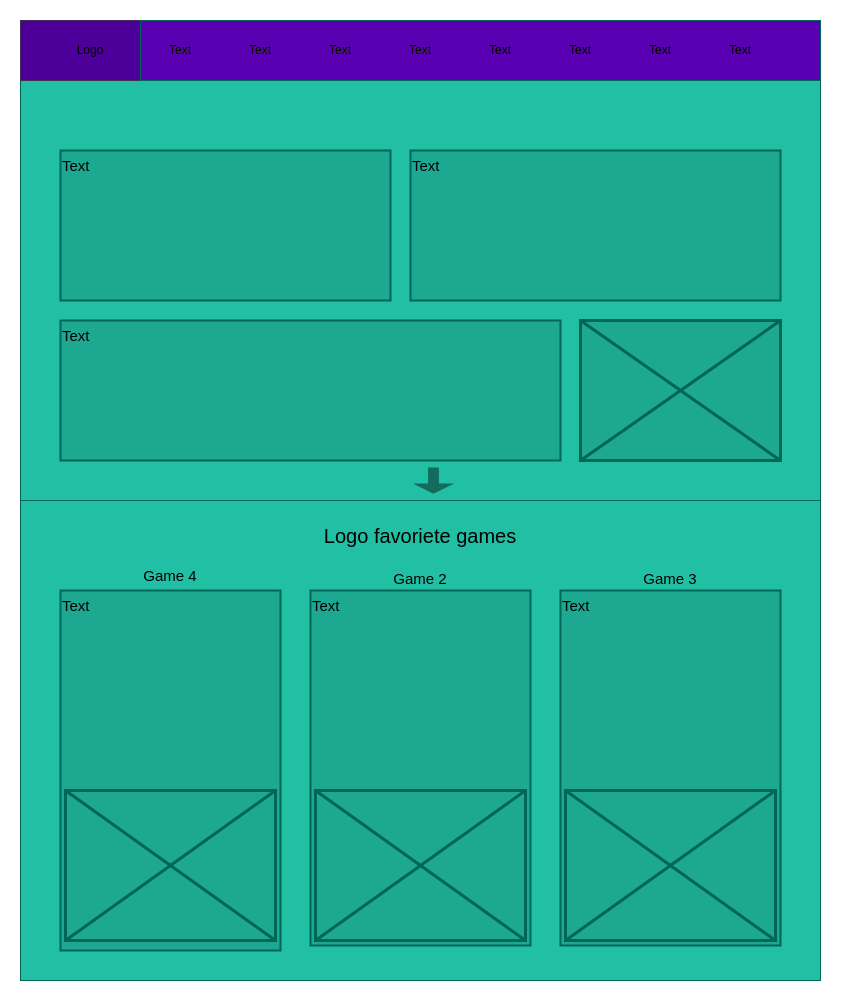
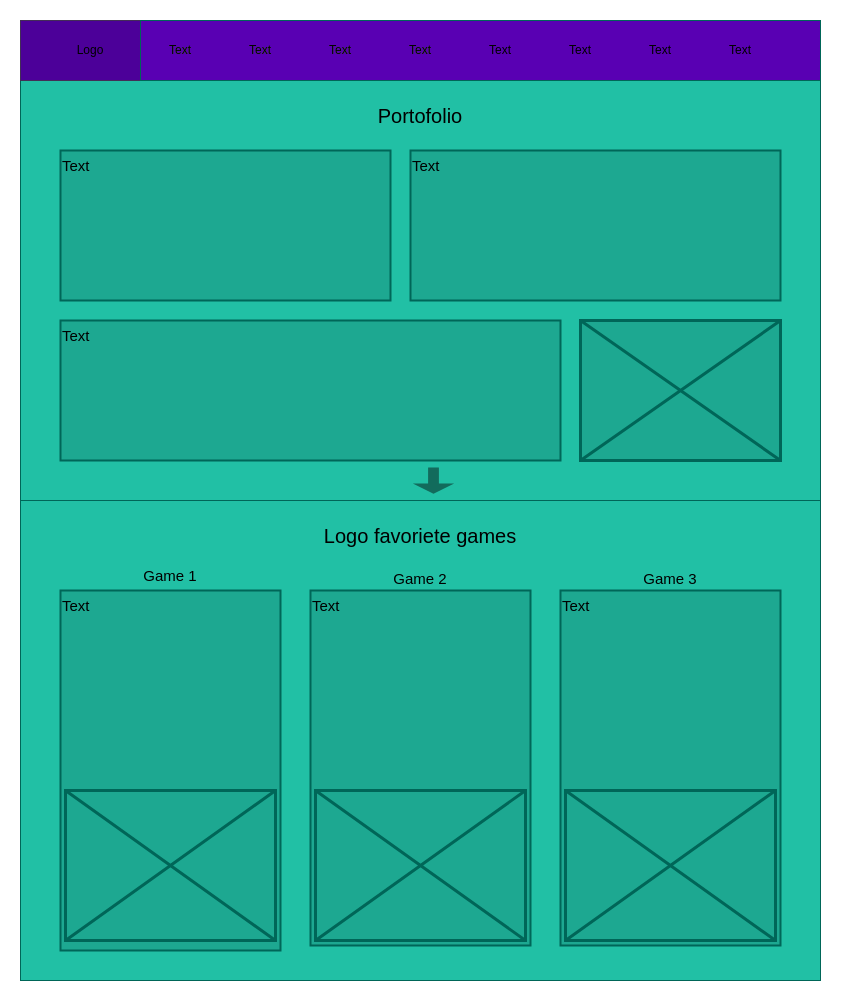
none -> (421, 116)
(171, 577) -> (171, 577)
